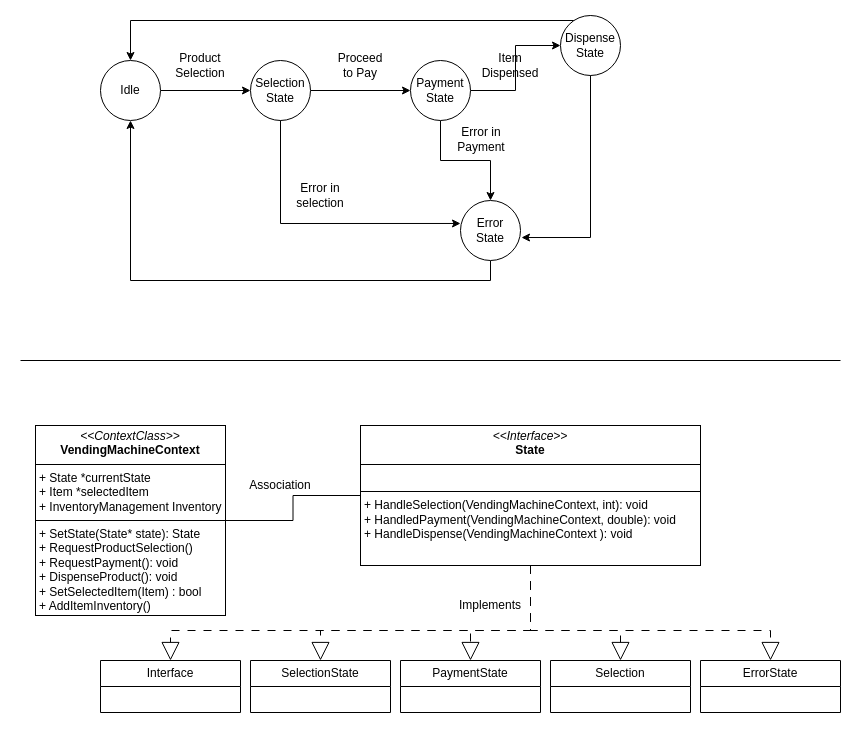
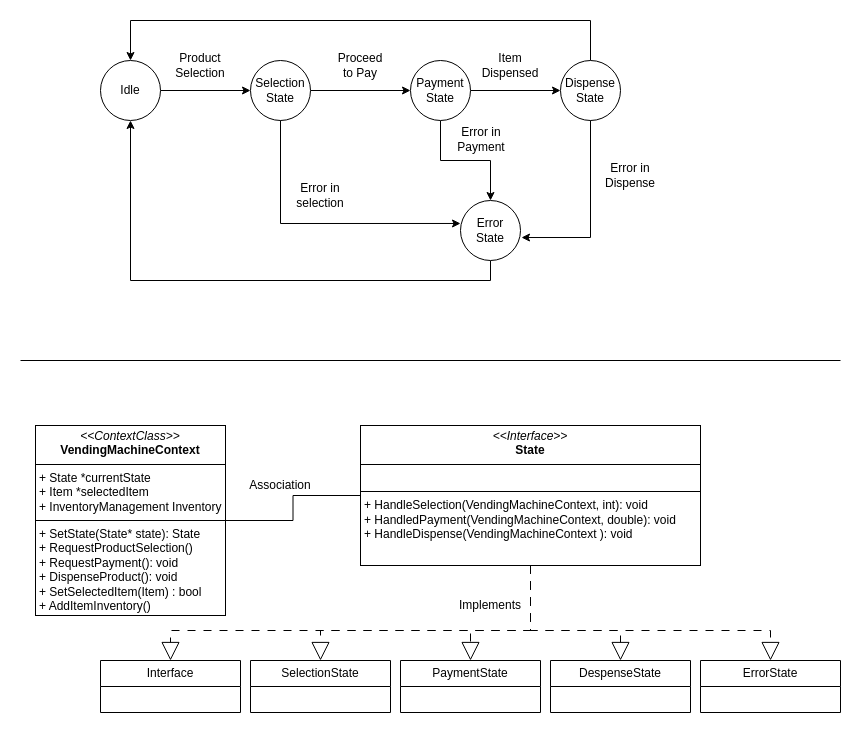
(591, 46) -> (591, 91)
none -> (631, 176)
(621, 674) -> (621, 674)
